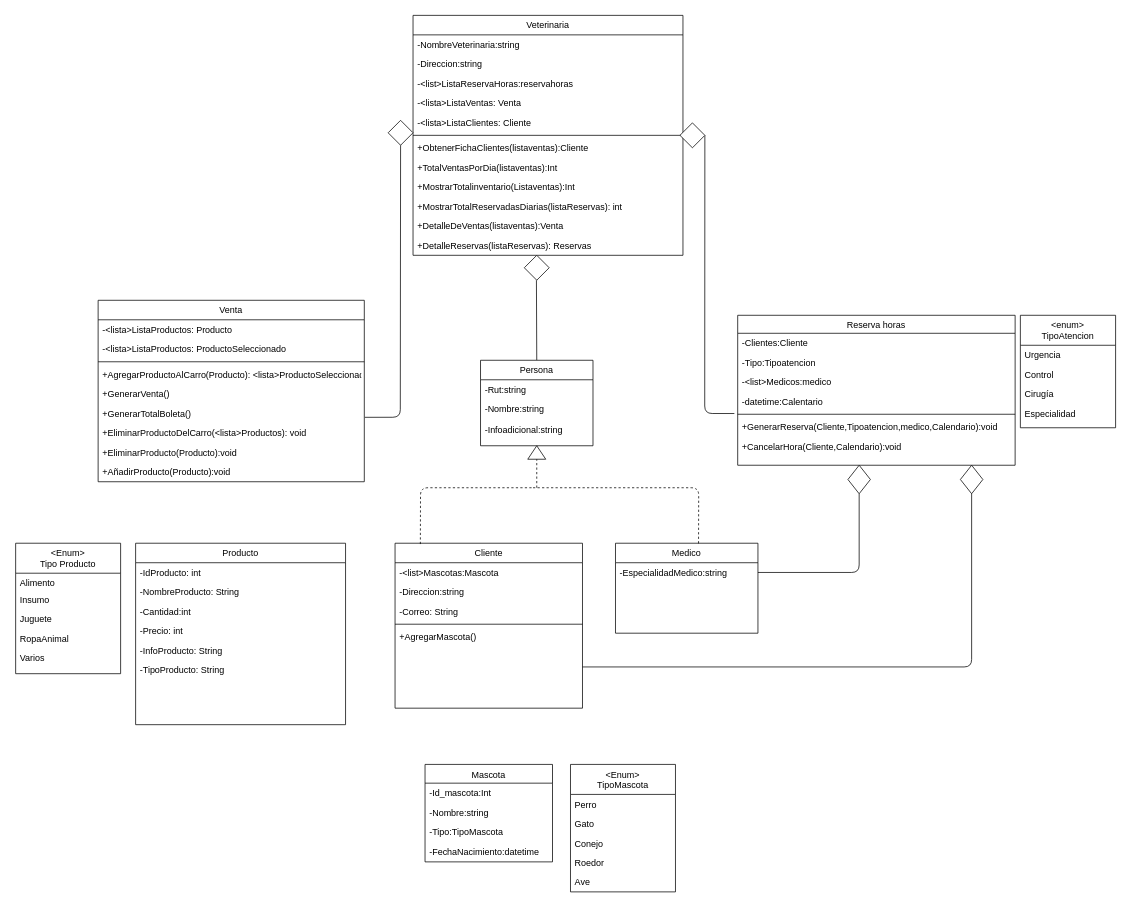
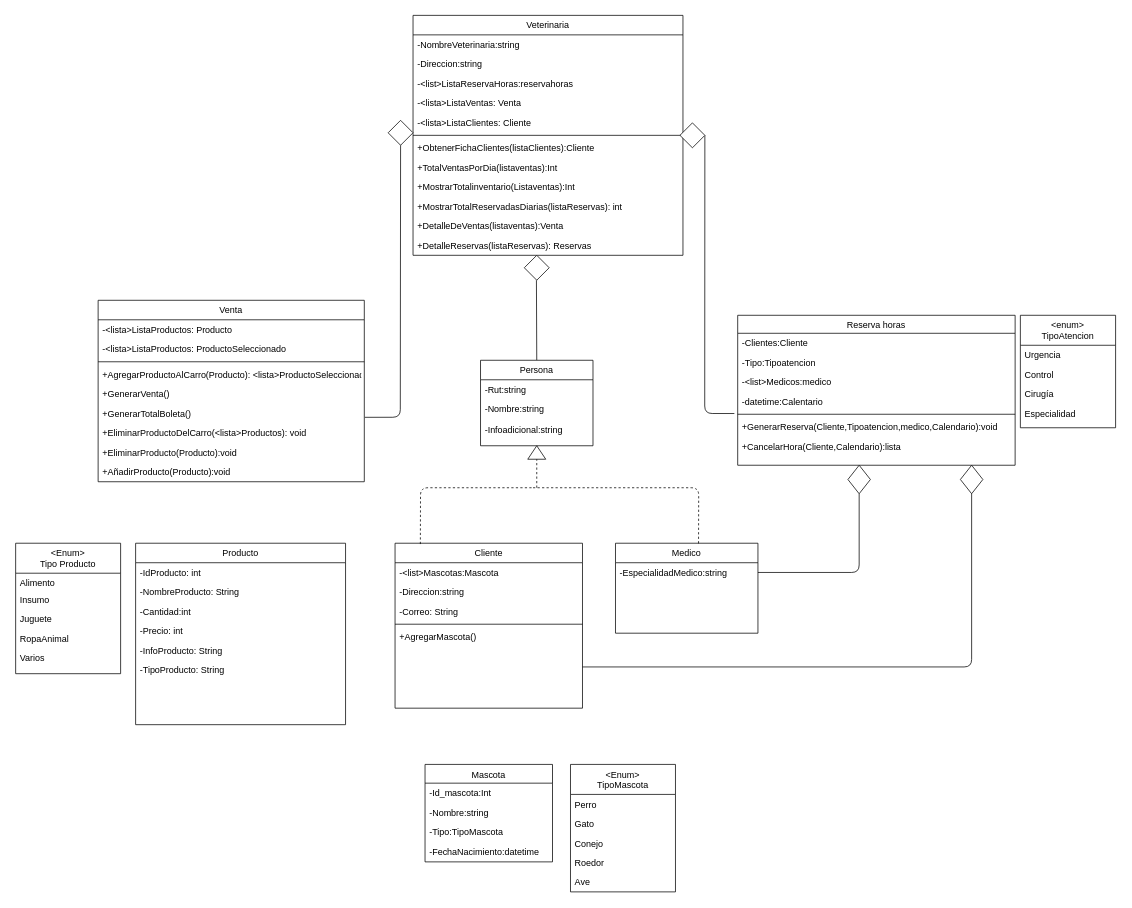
(513, 149) -> (516, 149)
(828, 447) -> (830, 447)
